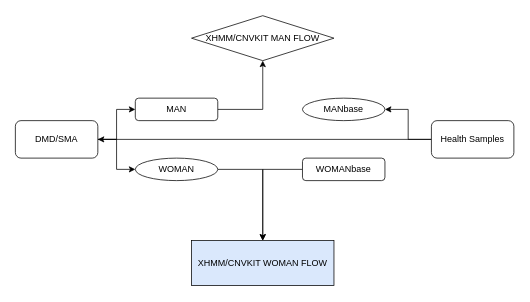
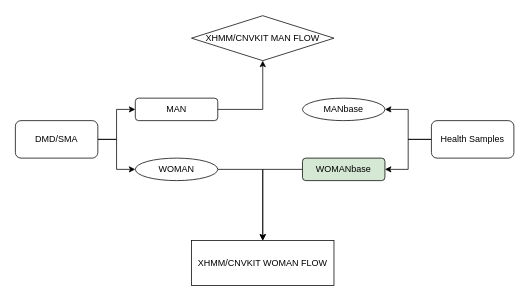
(262, 139) -> (408, 164)
(344, 169) -> (344, 169)
(263, 263) -> (263, 263)
